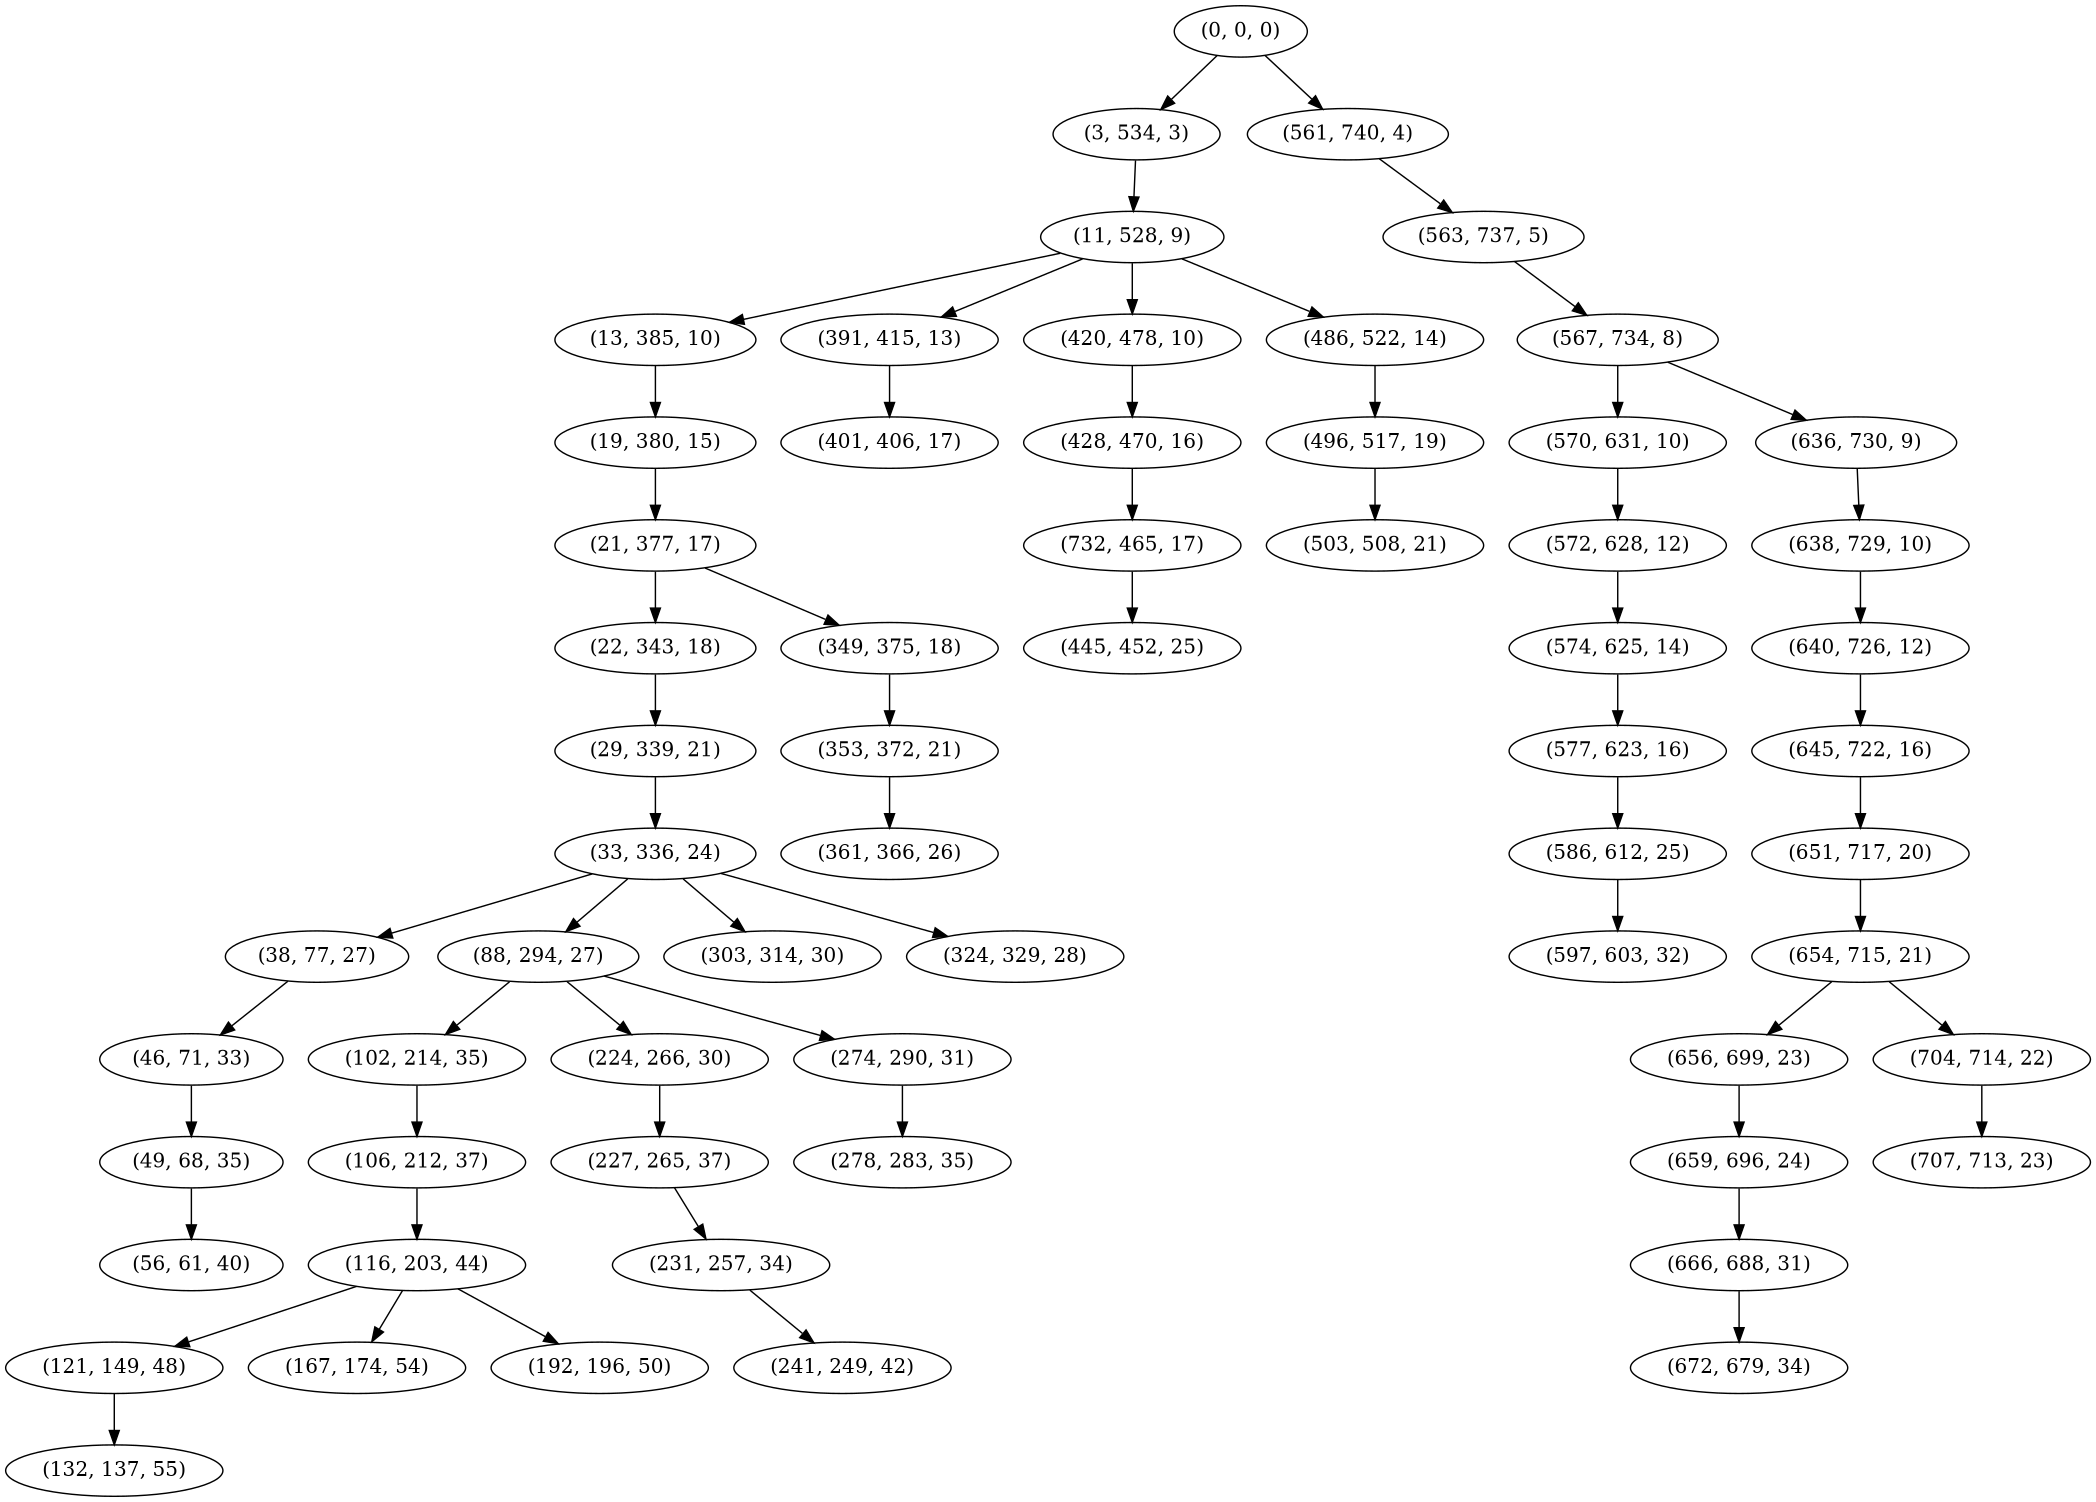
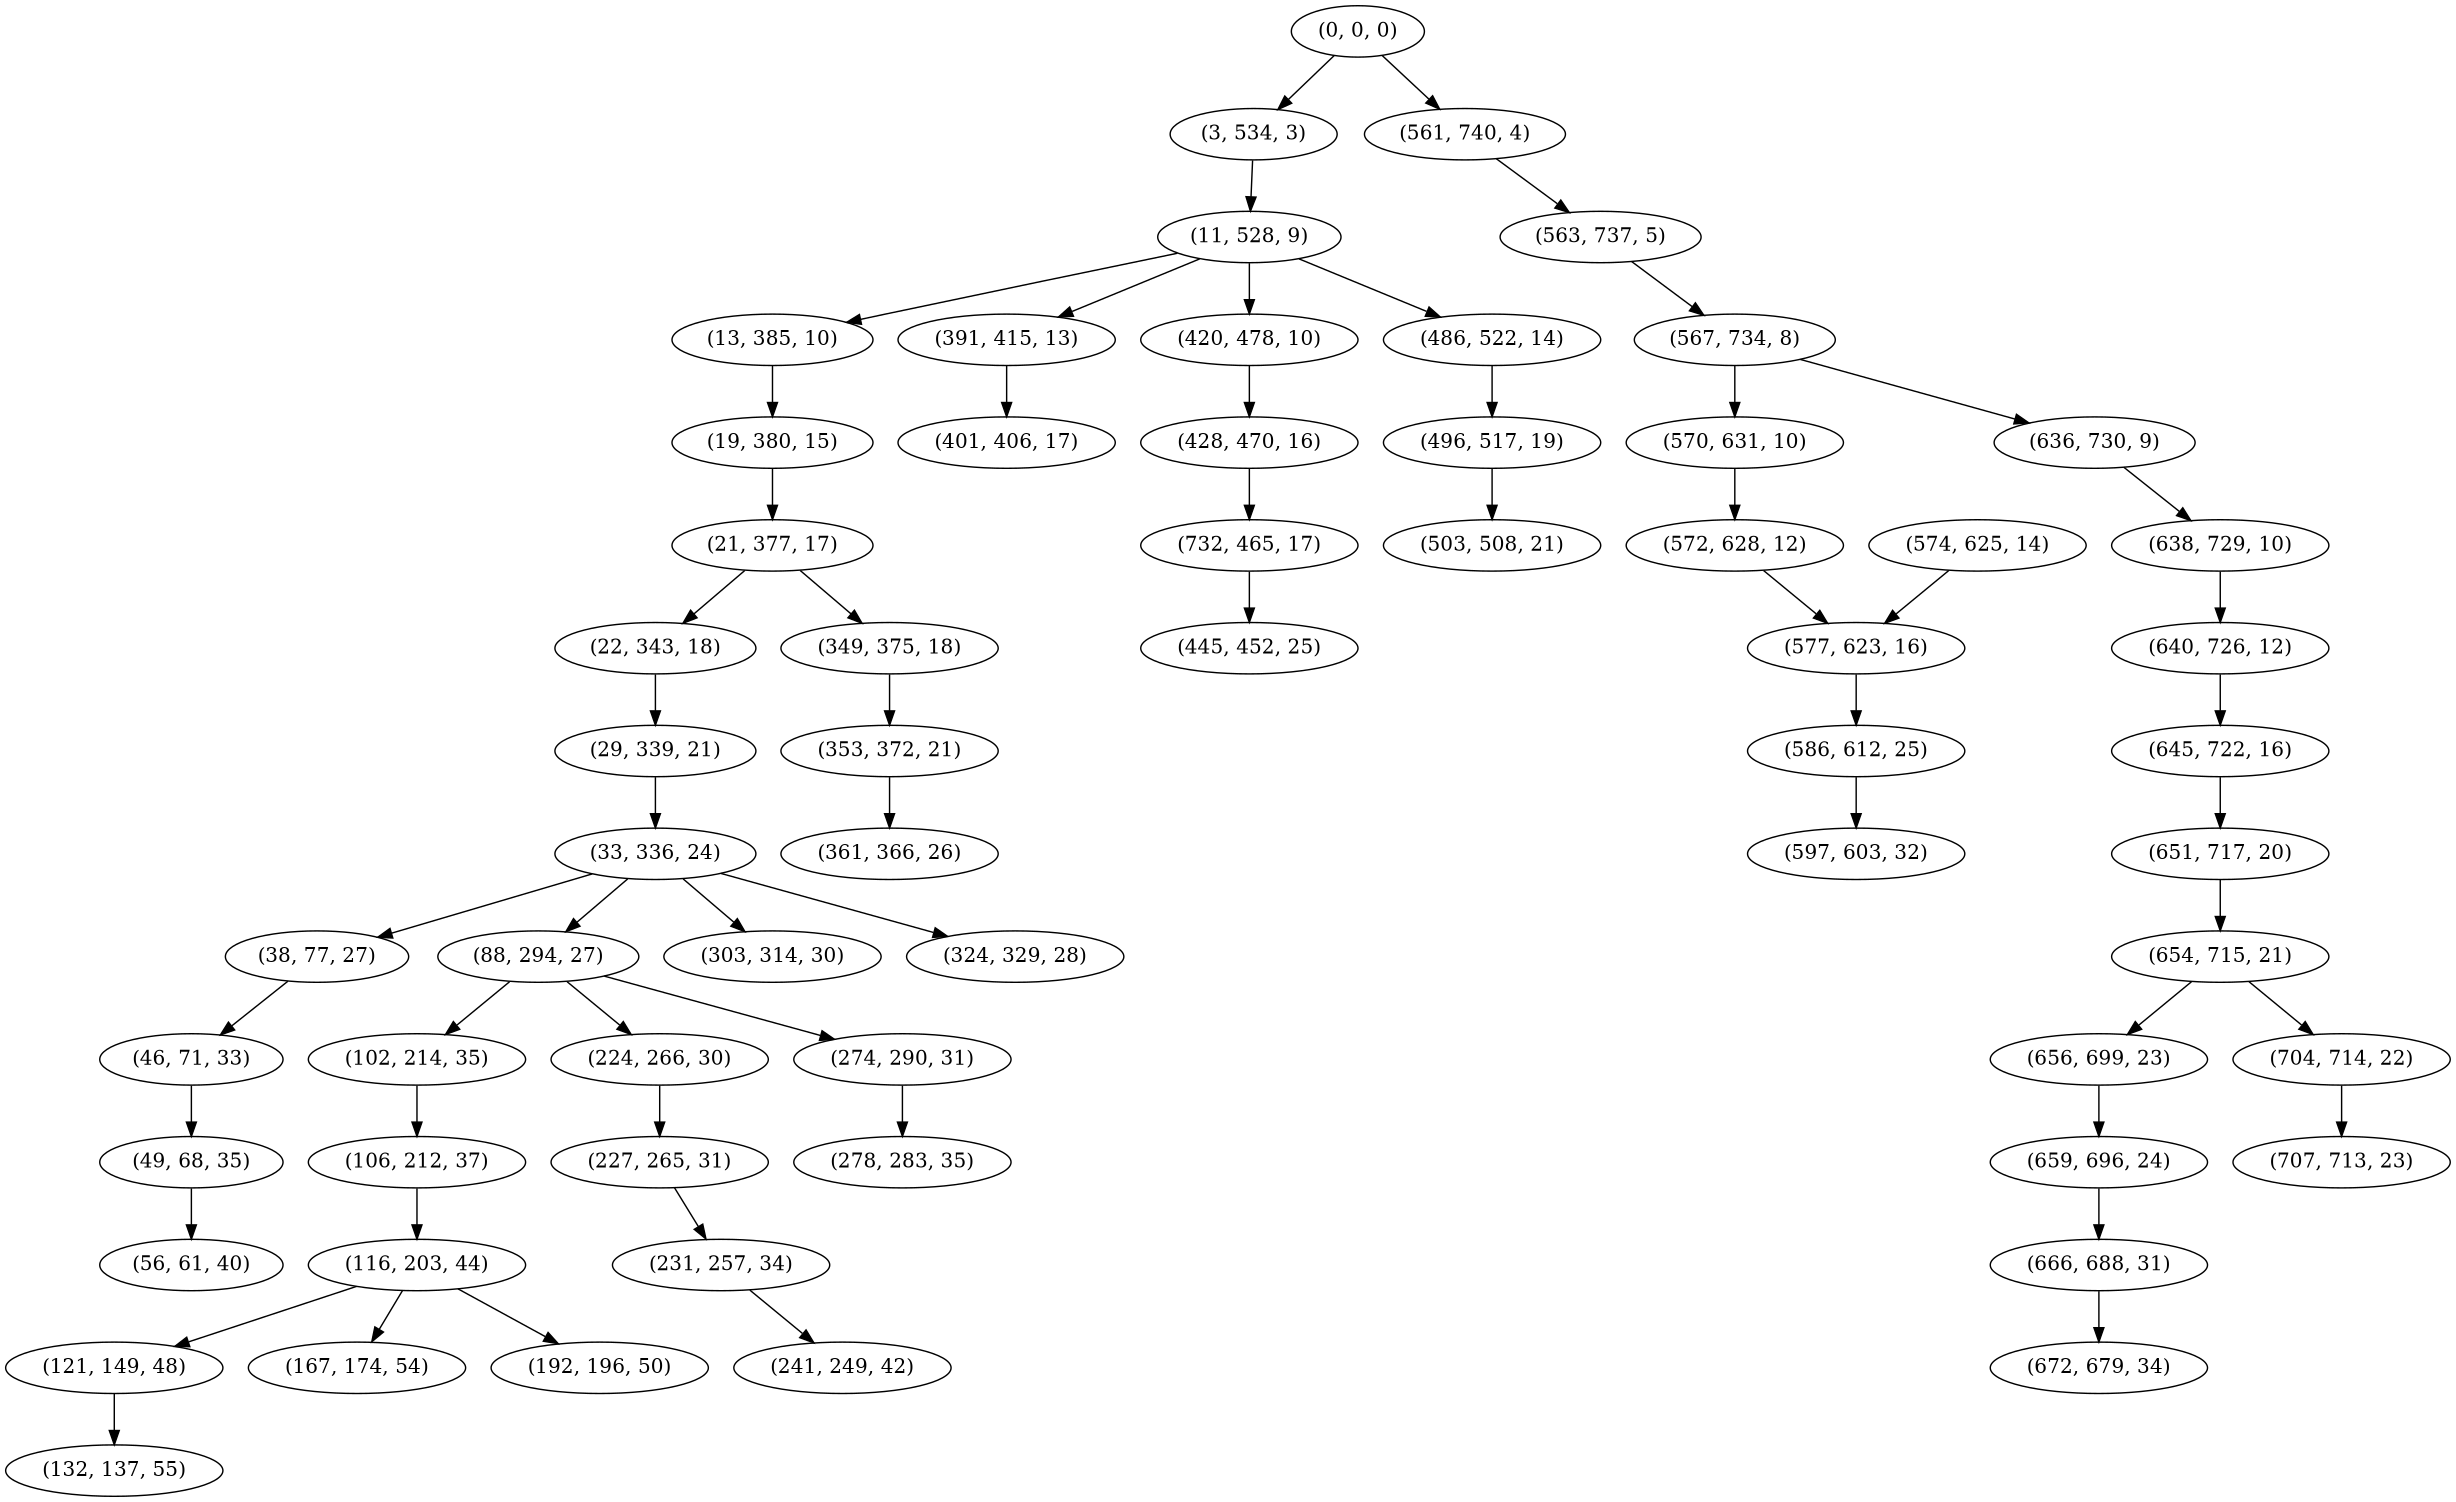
(1618, 590) -> (1790, 592)
(660, 1162) -> (660, 1162)
